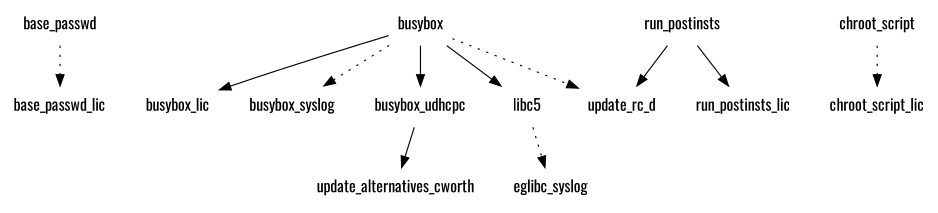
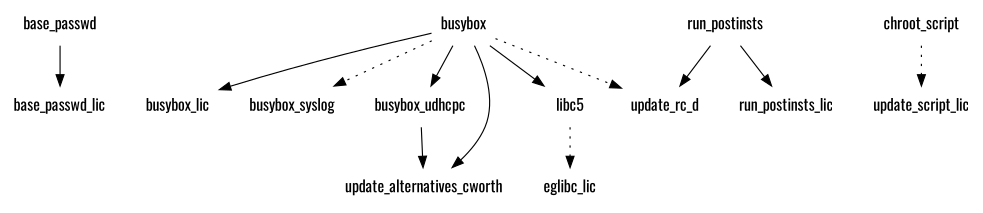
(60, 60) -> (60, 60)
none -> (490, 106)
(877, 107) -> (921, 107)
(551, 188) -> (570, 188)
